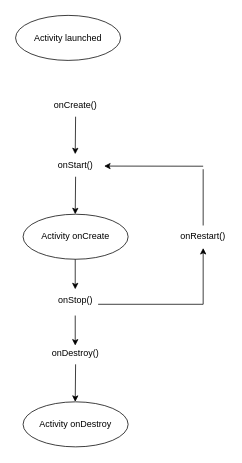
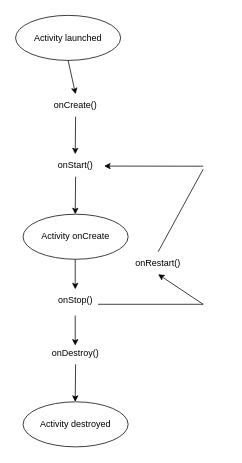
none -> (71, 74)
(203, 237) -> (158, 263)
(75, 424) -> (75, 424)
